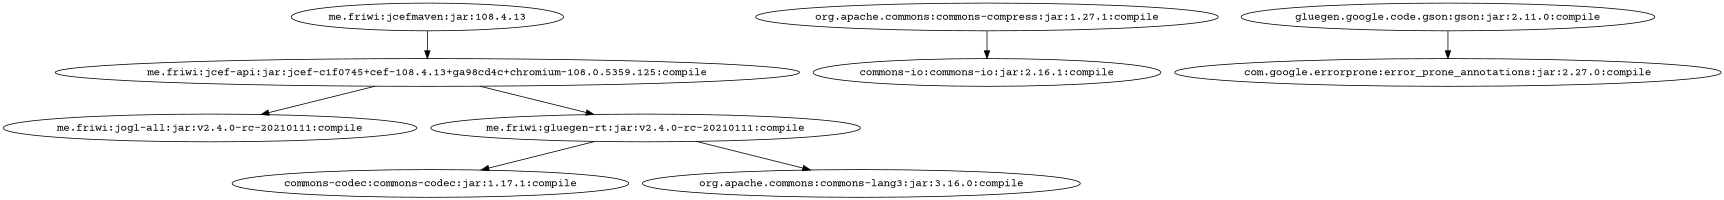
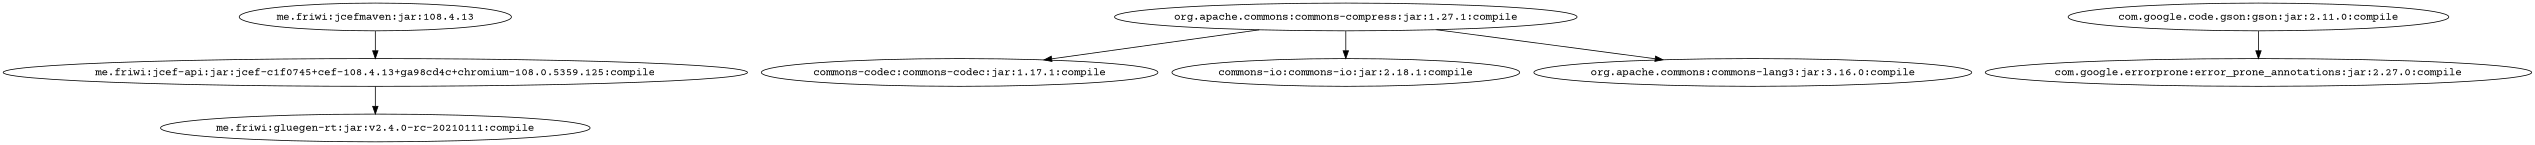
(1448, 17) -> (2258, 17)
(987, 72) -> (1346, 72)
(210, 128) -> none
(542, 155) -> (1156, 44)
(750, 155) -> (1546, 44)
